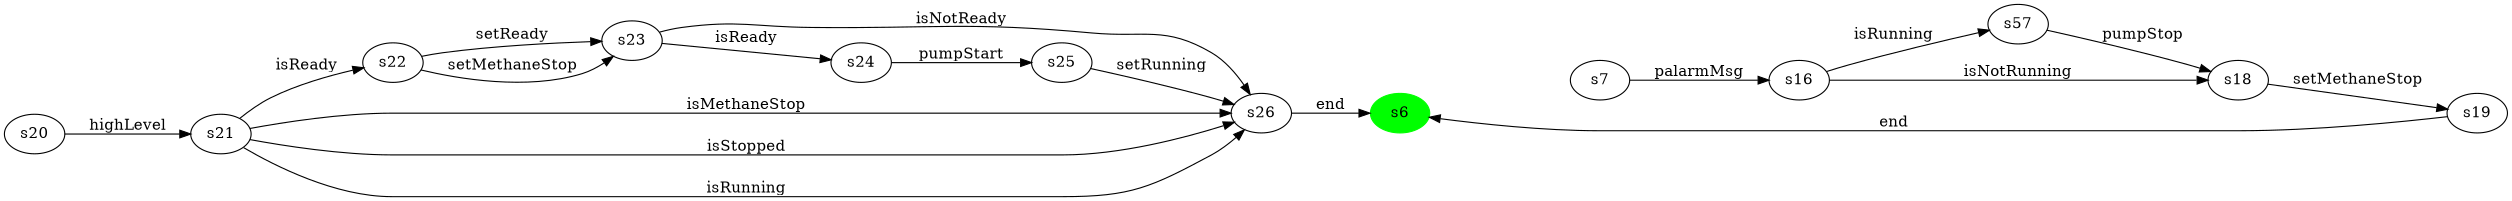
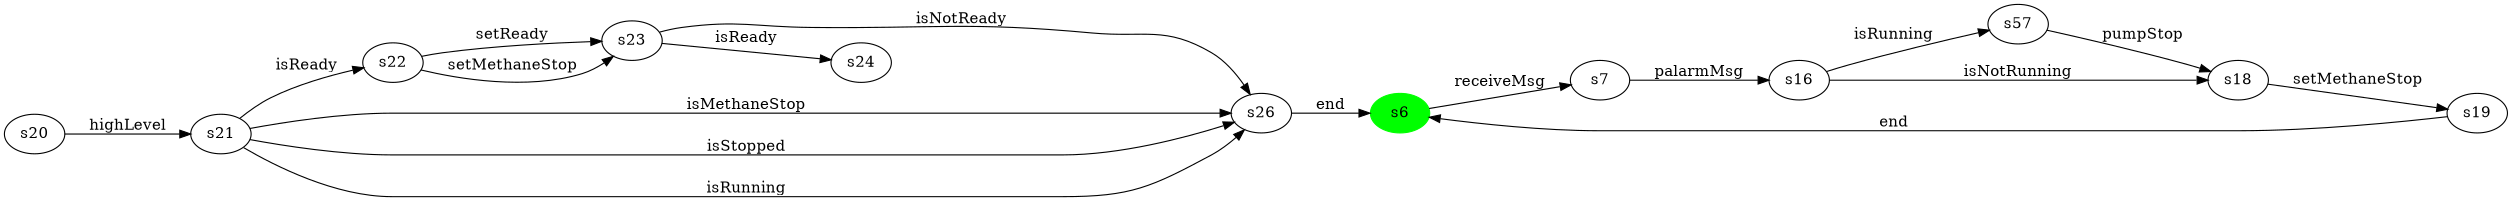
(1062, 63) -> none
none -> (1494, 98)
